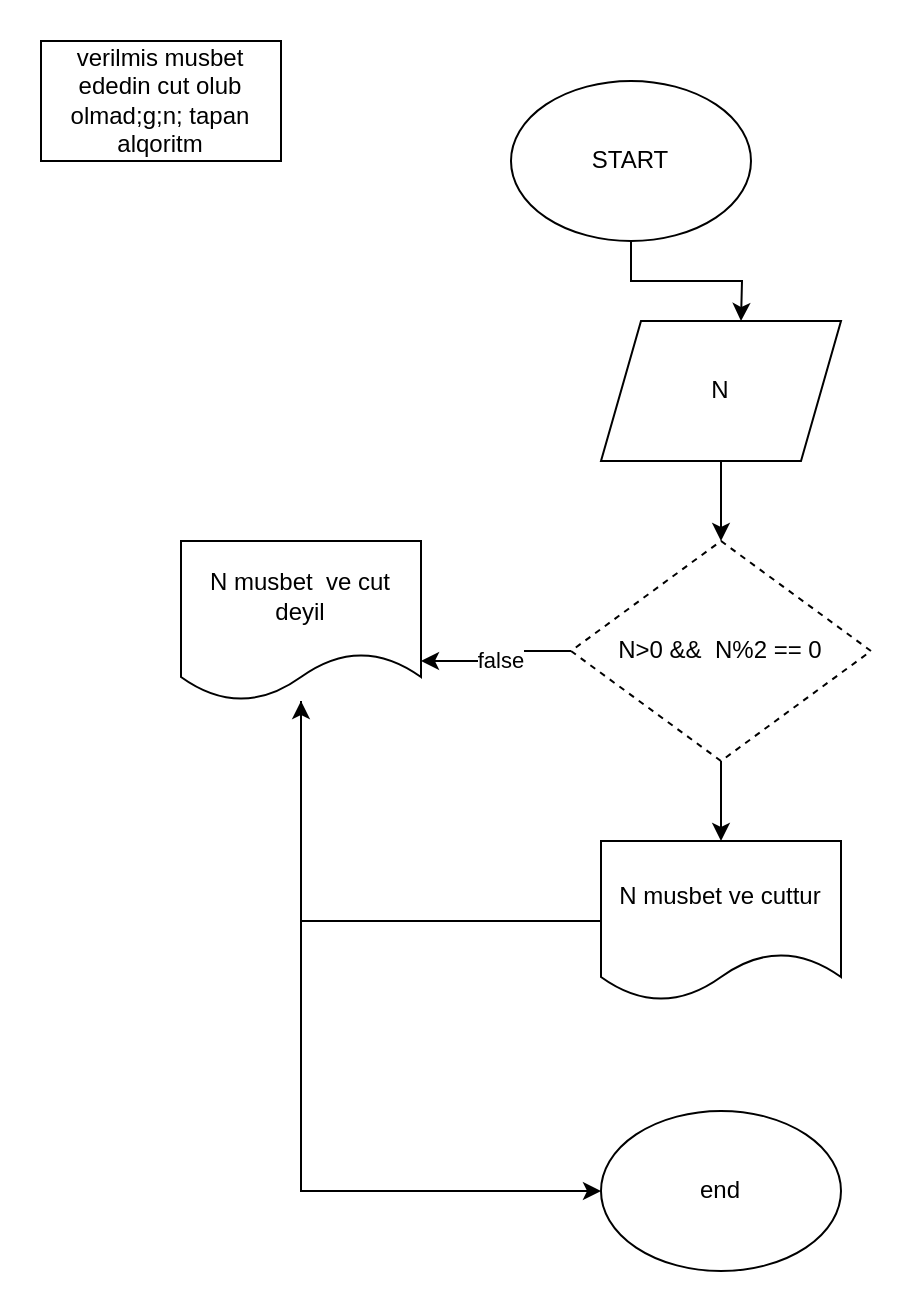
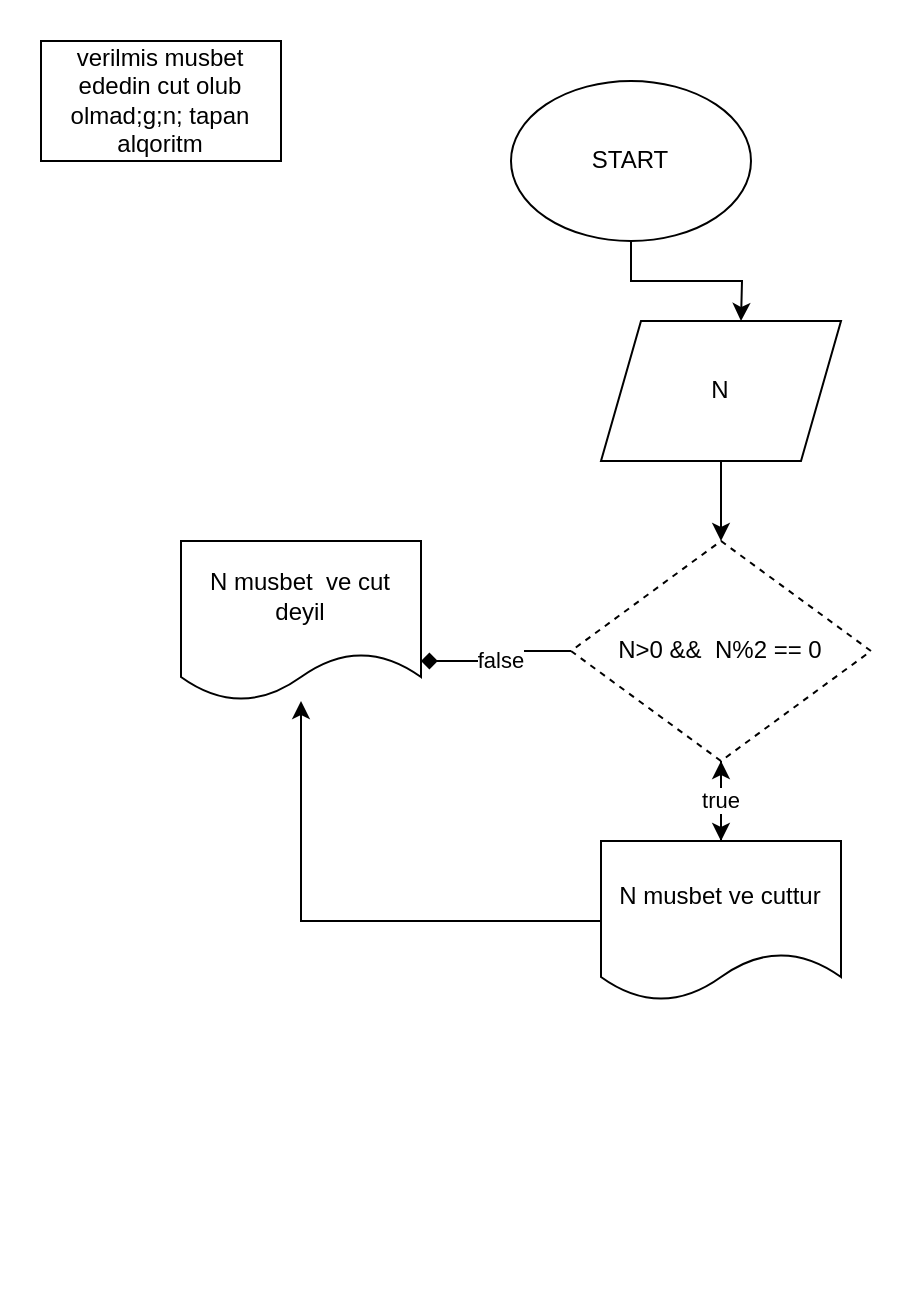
(436, 661) -> (437, 661)
none -> (721, 839)
(311, 1191) -> none
(721, 1191) -> none
